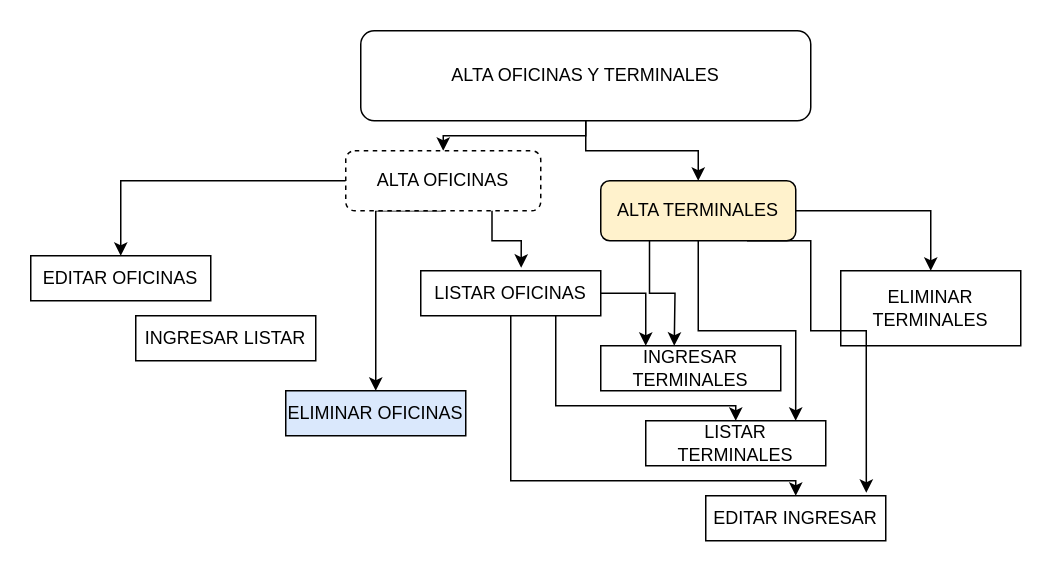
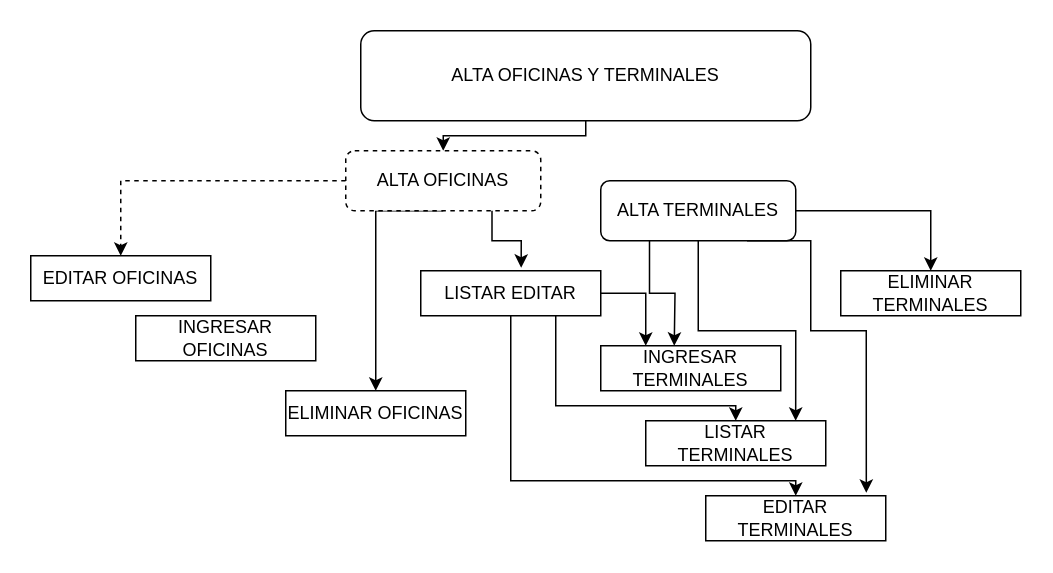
(644, 151) -> none
(200, 181) -> (200, 181)
(698, 211) -> (698, 211)
(511, 293) -> (511, 293)
(931, 308) -> (931, 293)
(226, 338) -> (226, 338)
(376, 413) -> (376, 413)
(796, 518) -> (796, 518)
